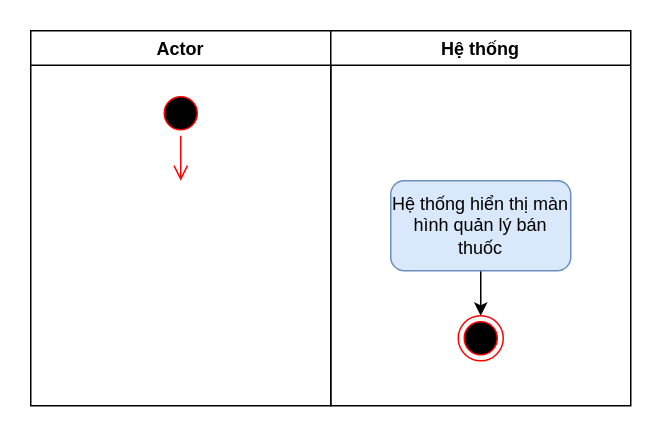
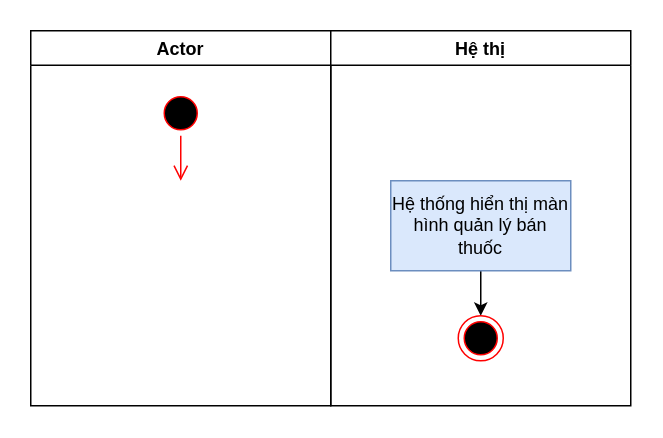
(480, 49) -> (480, 49)
(481, 226) -> (481, 226)
